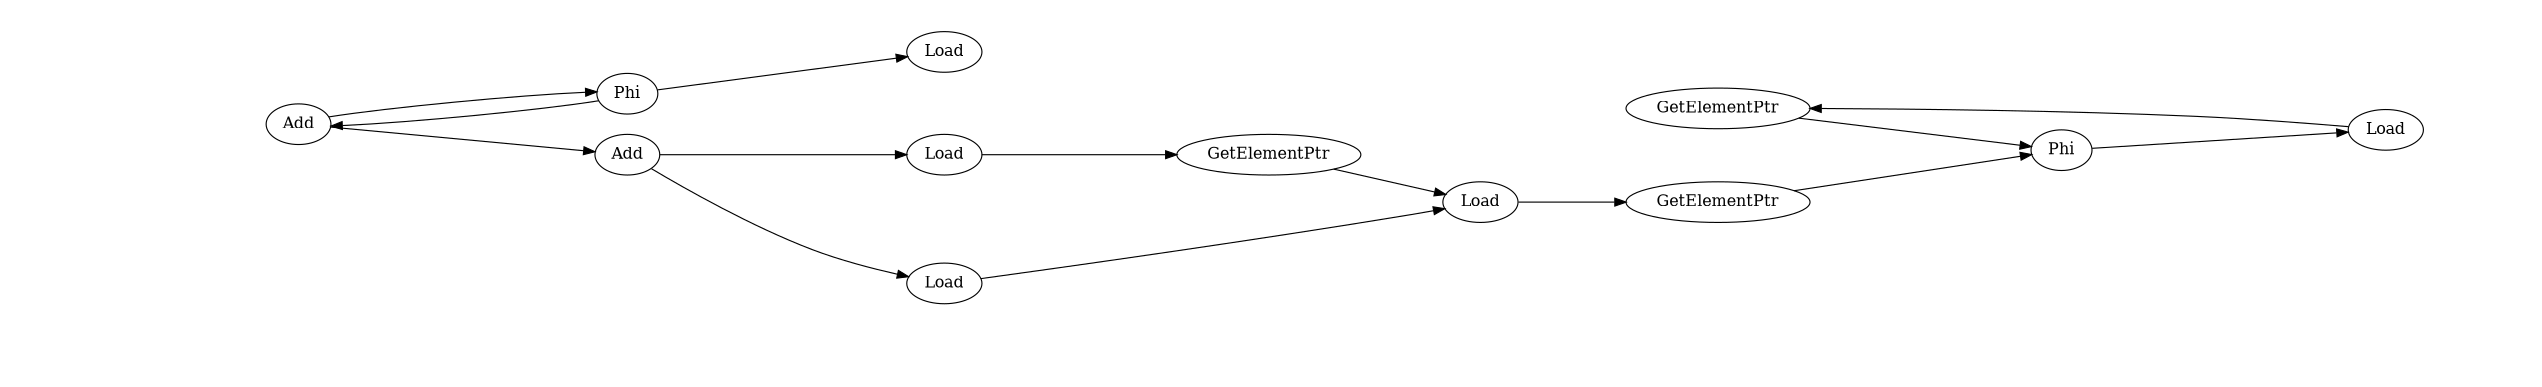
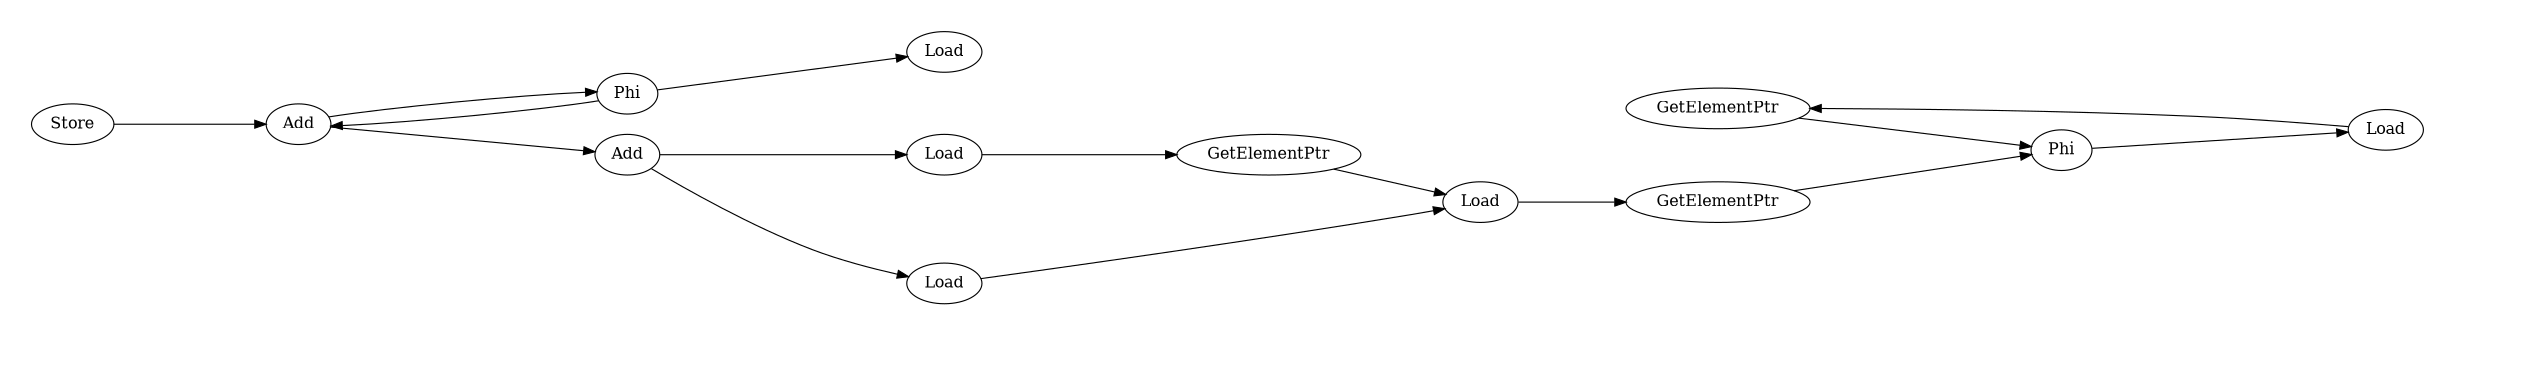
none -> (73, 124)
